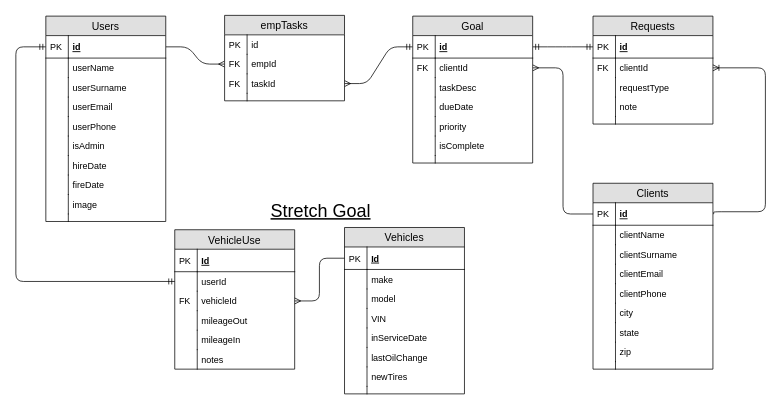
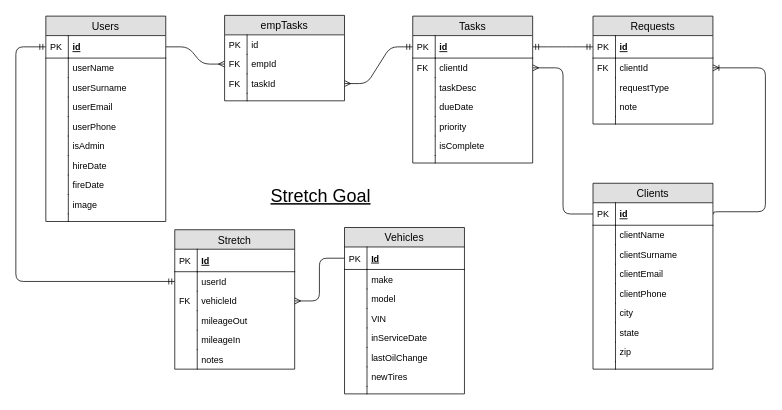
(472, 27) -> (472, 27)
(321, 211) -> (321, 196)
(234, 240) -> (234, 240)
